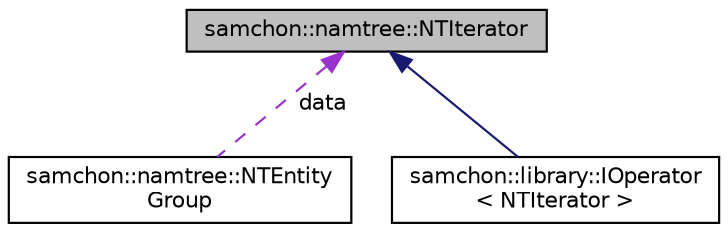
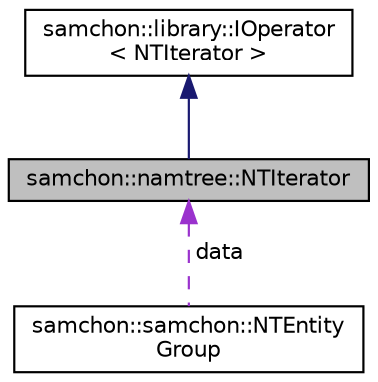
(463, 112) -> (189, 129)
(180, 190) -> (189, 339)
